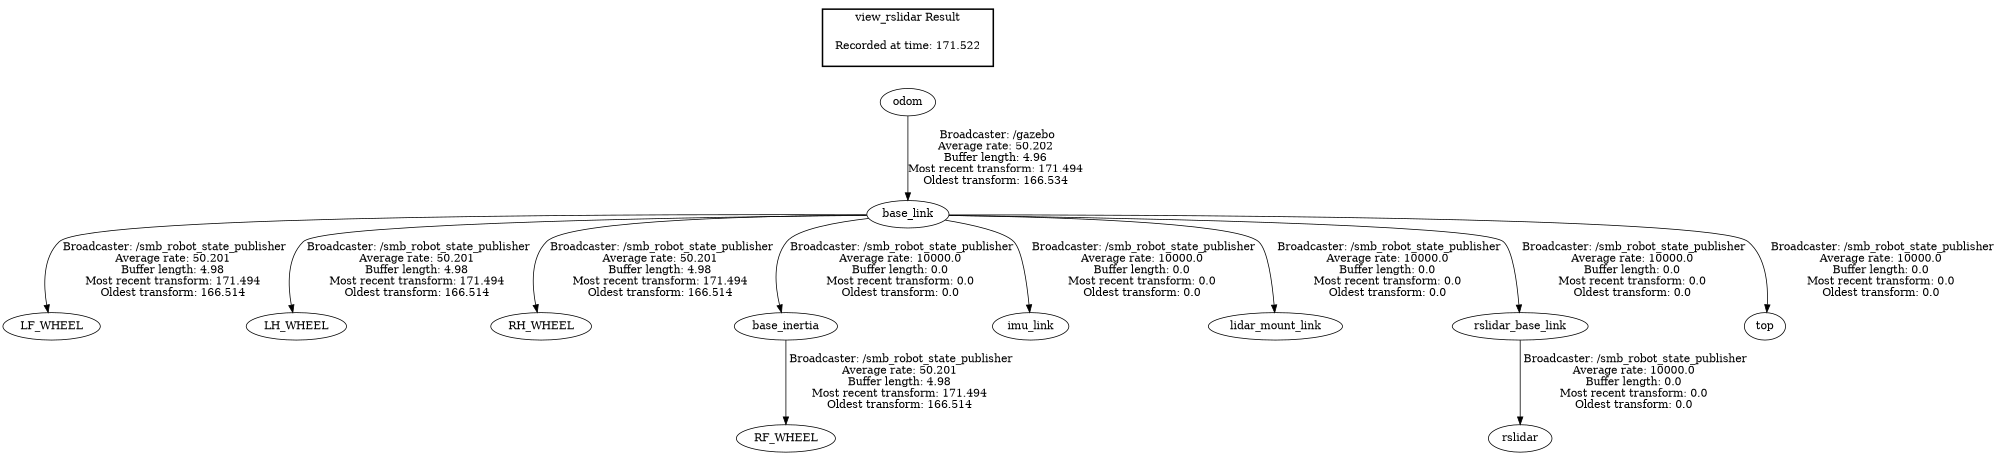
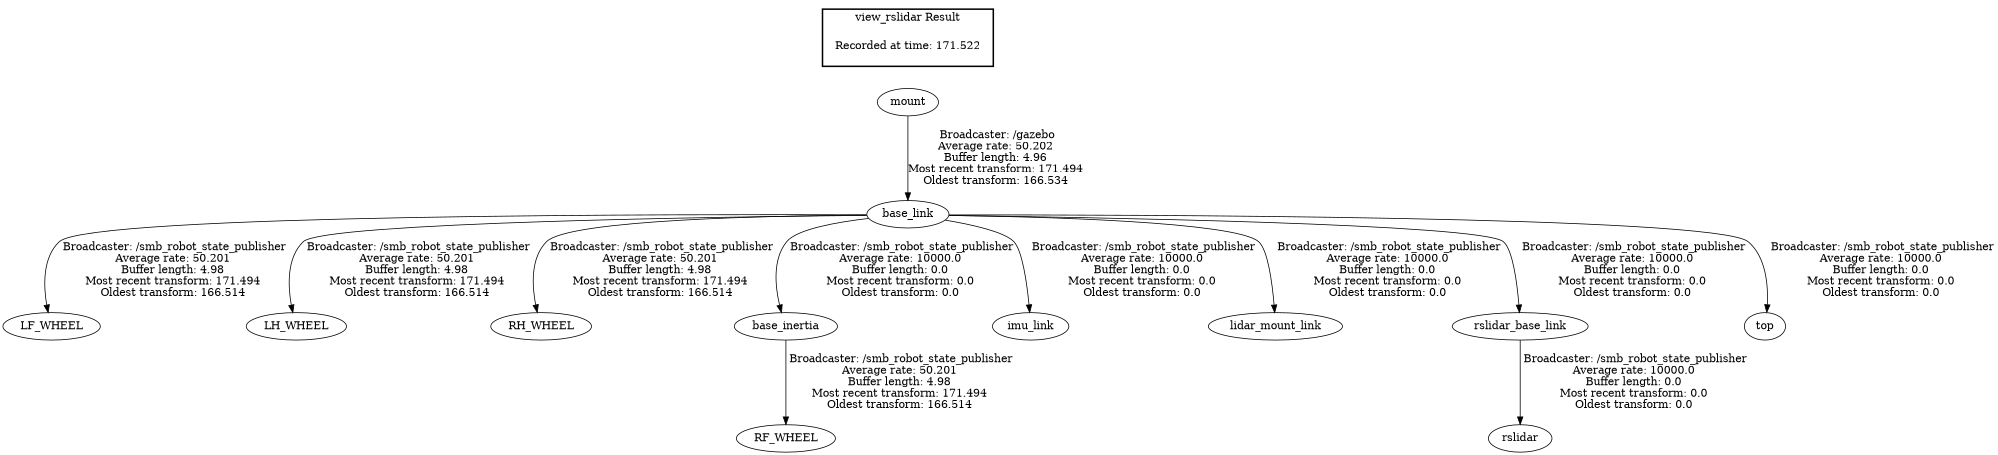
(908, 102) -> (908, 102)
